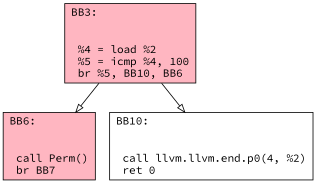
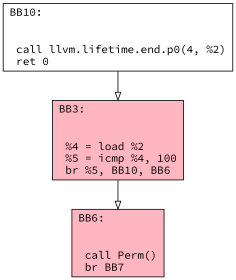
(171, 95) -> (118, 82)
(211, 158) -> (118, 50)
